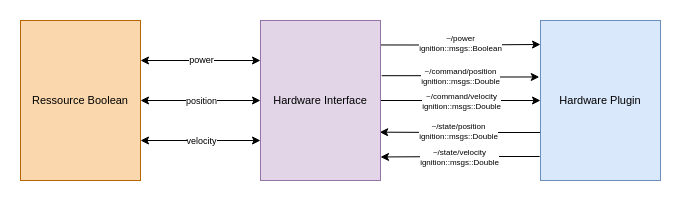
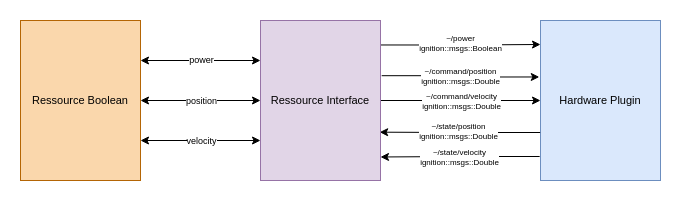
(321, 101) -> (321, 101)
